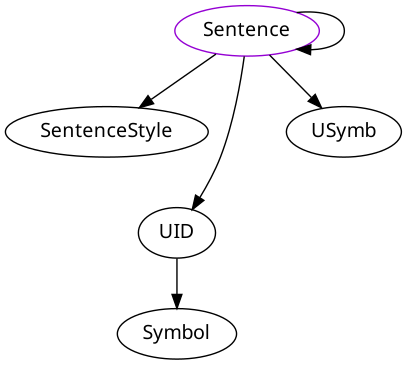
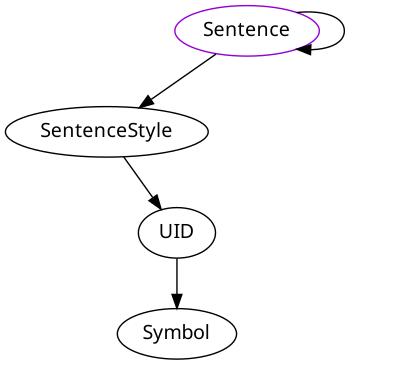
(230, 129) -> (138, 177)
(344, 132) -> none
